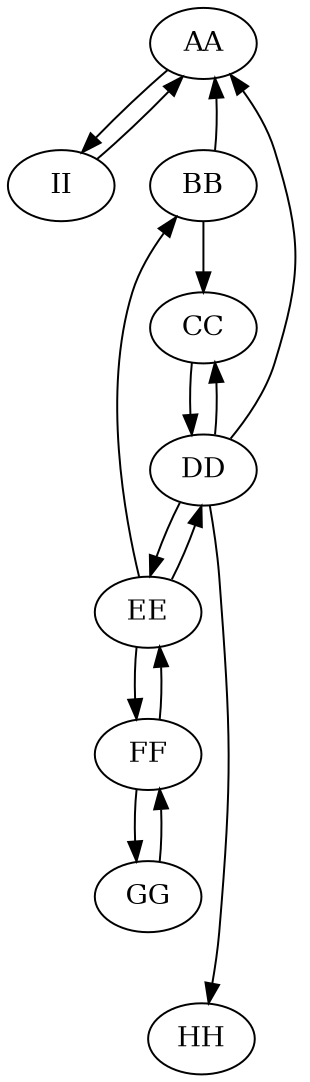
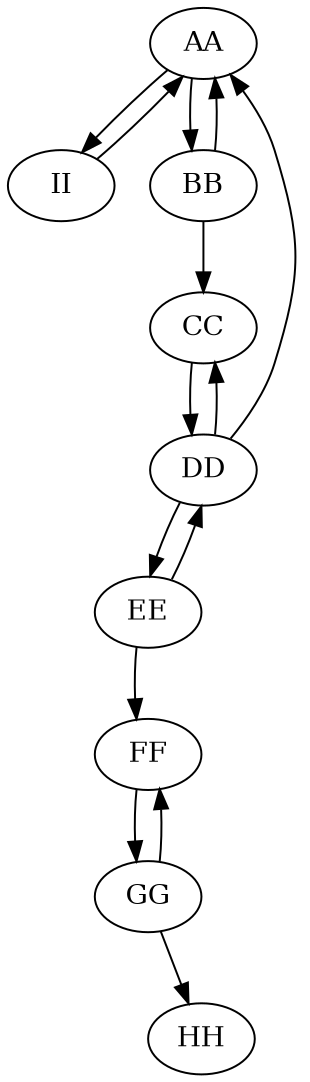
(118, 401) -> (190, 104)
(161, 693) -> none
(228, 745) -> (171, 958)
